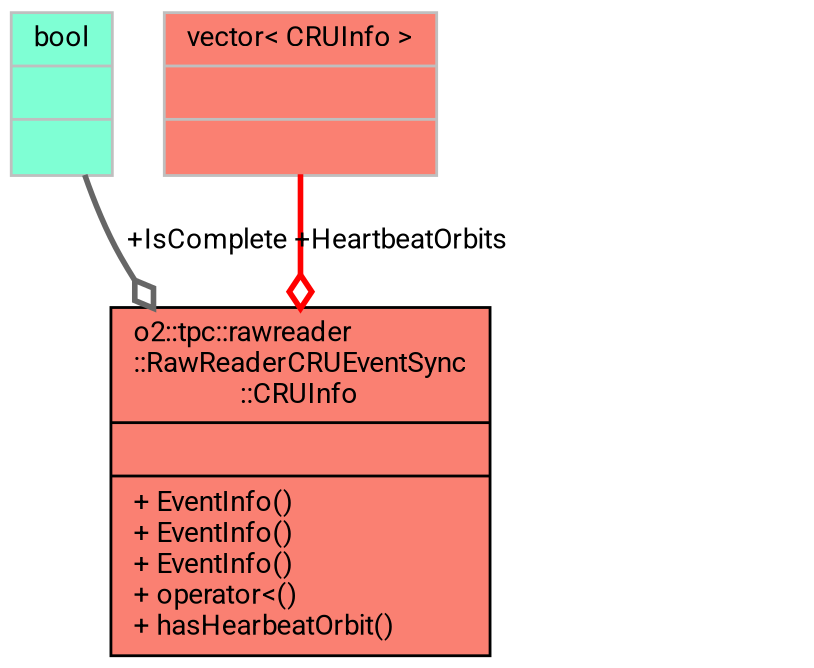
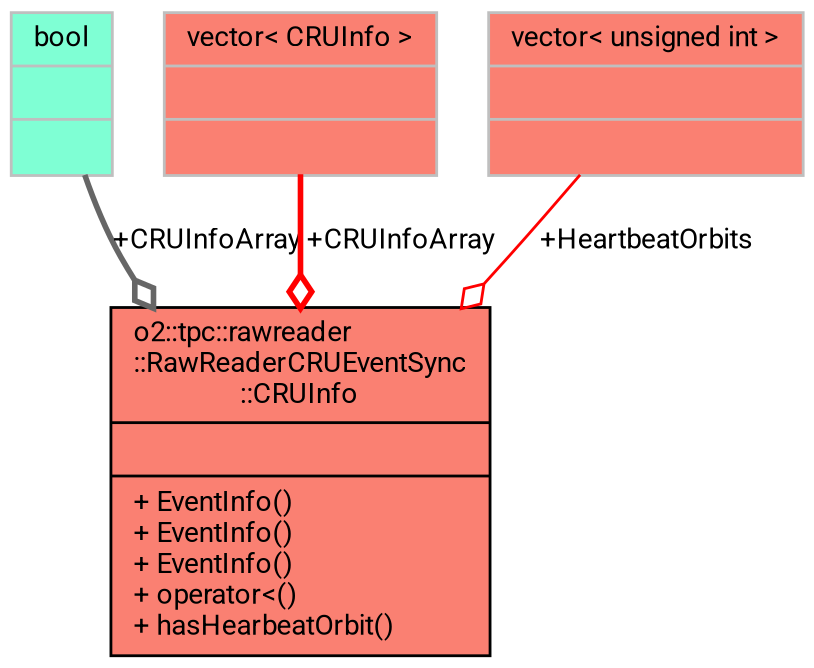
none -> (646, 94)
(205, 242) -> (205, 242)
(399, 242) -> (399, 242)
